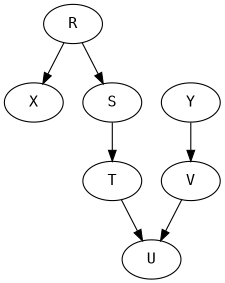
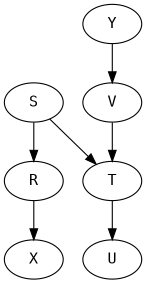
(90, 58) -> (34, 136)
(174, 215) -> (112, 136)
